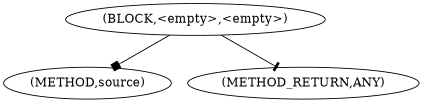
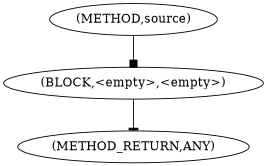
(145, 49) -> (133, 47)
